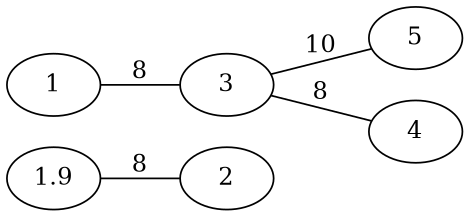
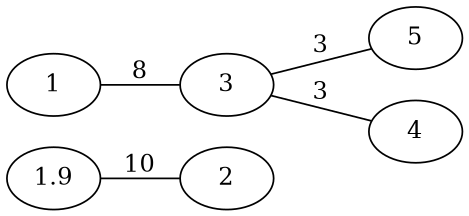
(321, 46) -> (321, 46)
(321, 93) -> (321, 93)
(140, 165) -> (140, 165)
